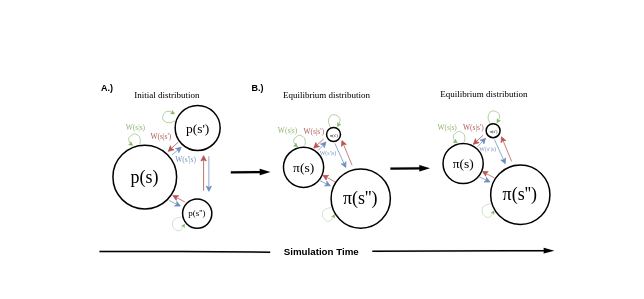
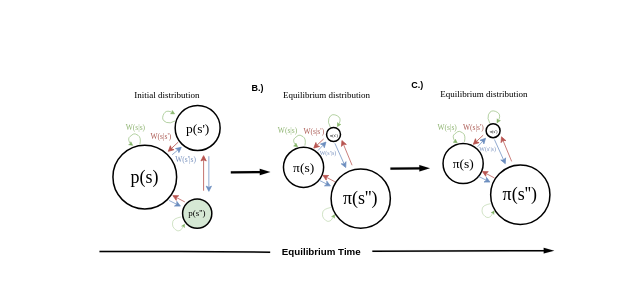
none -> (418, 86)
(107, 89) -> none
(197, 214) -> (197, 214)
(322, 252) -> (322, 252)
